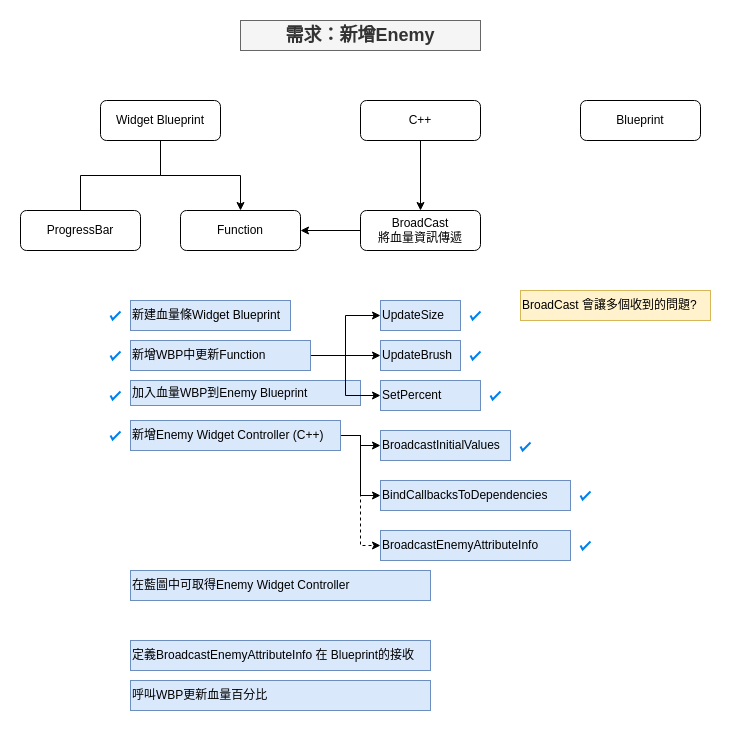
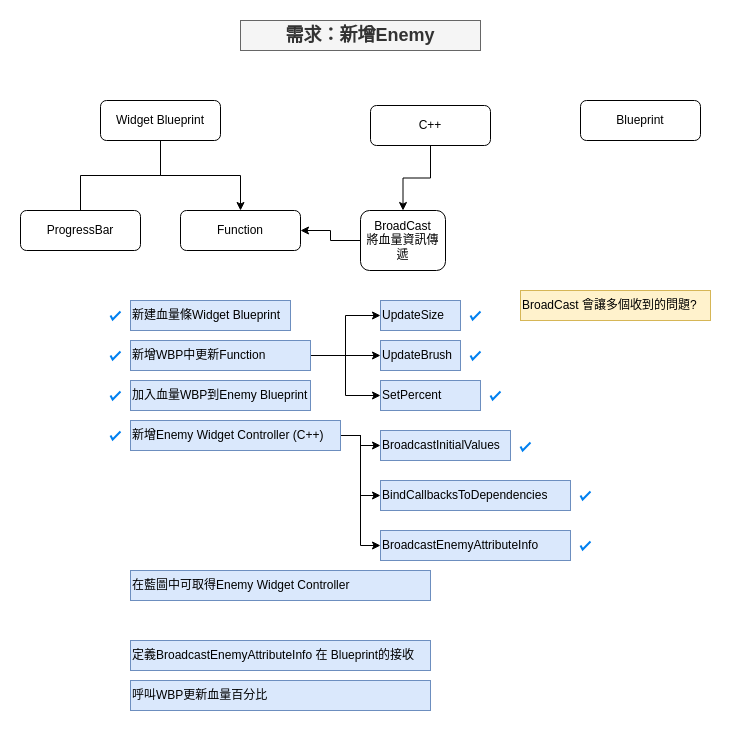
(421, 121) -> (431, 126)
(421, 231) -> (403, 241)
(246, 393) -> (221, 396)
(361, 528) -> (361, 528)
